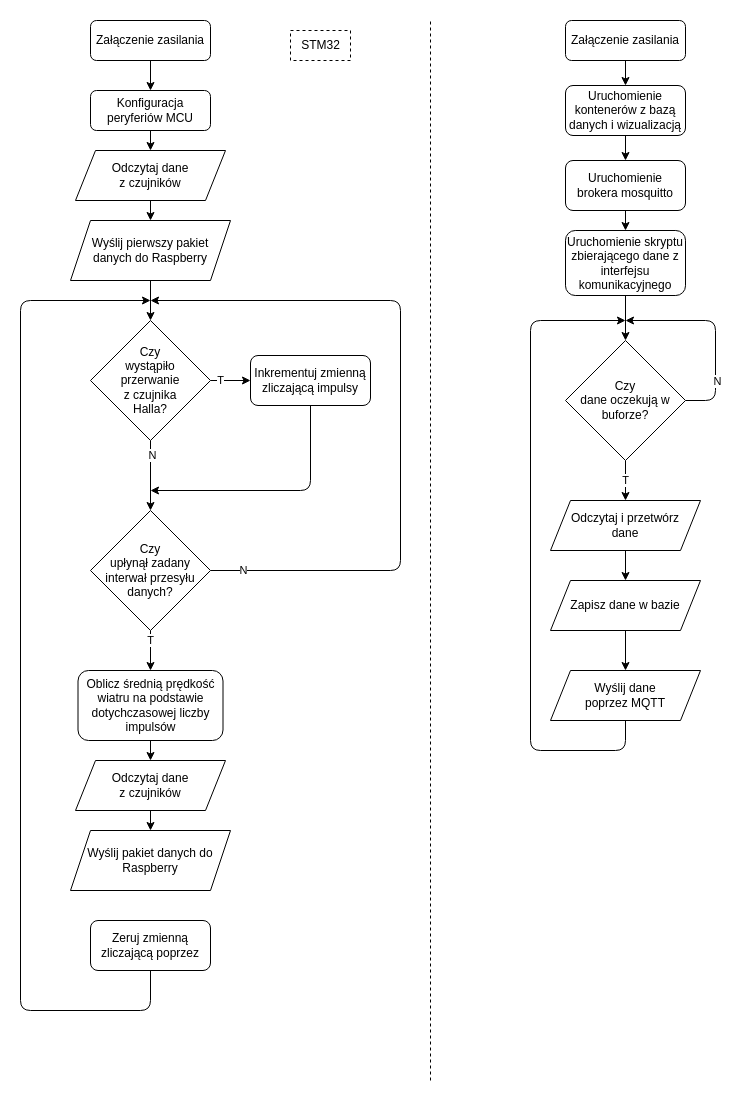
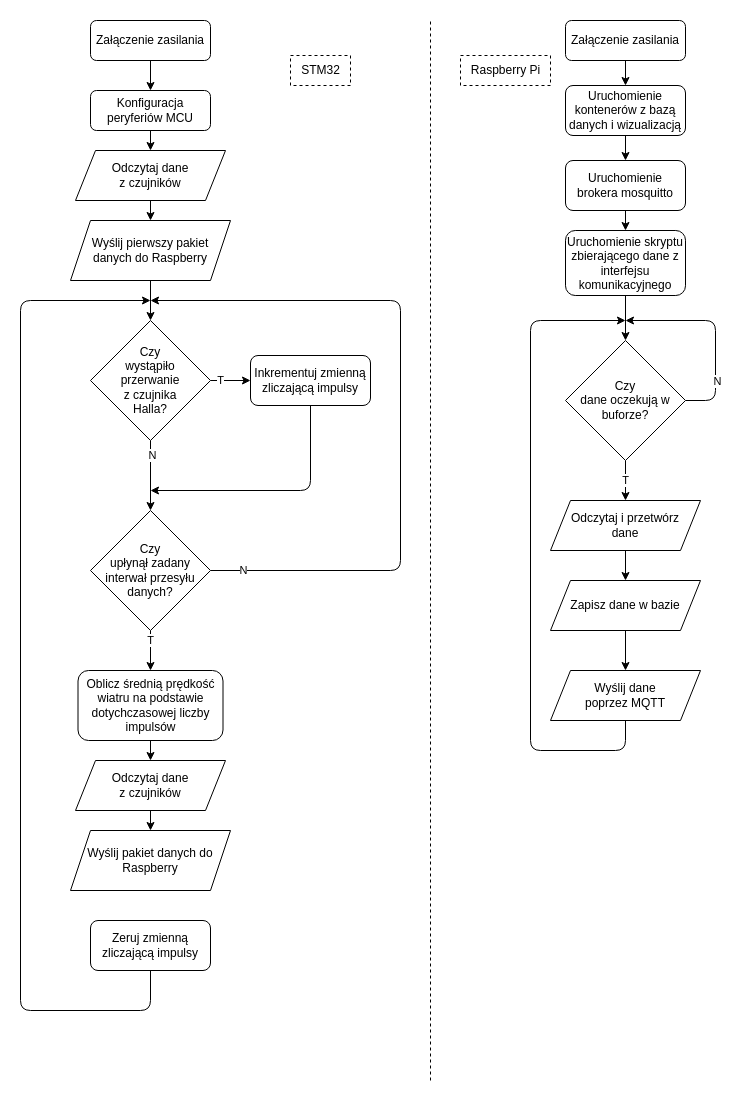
(321, 46) -> (321, 71)
none -> (506, 71)
(151, 946) -> (151, 946)
